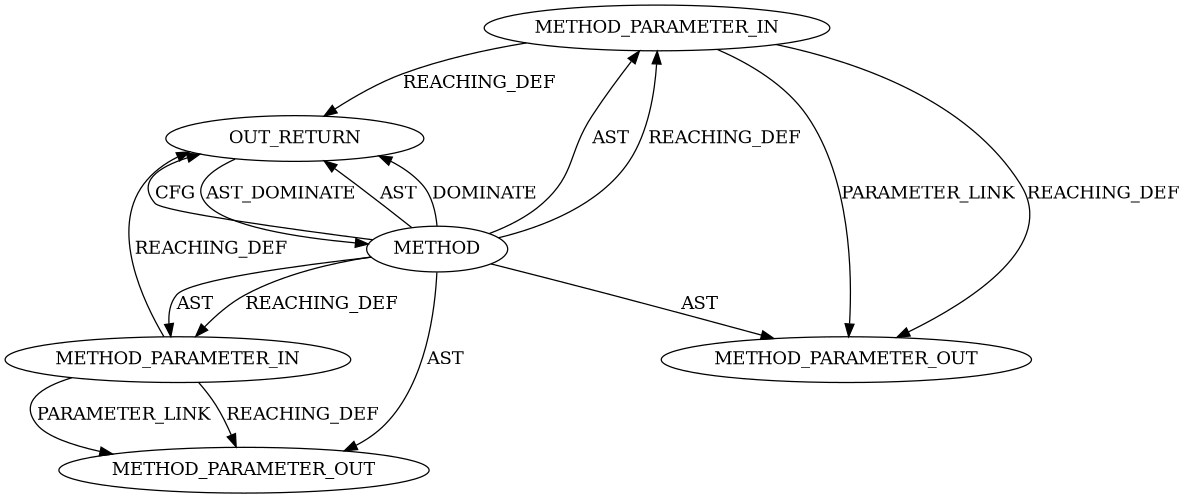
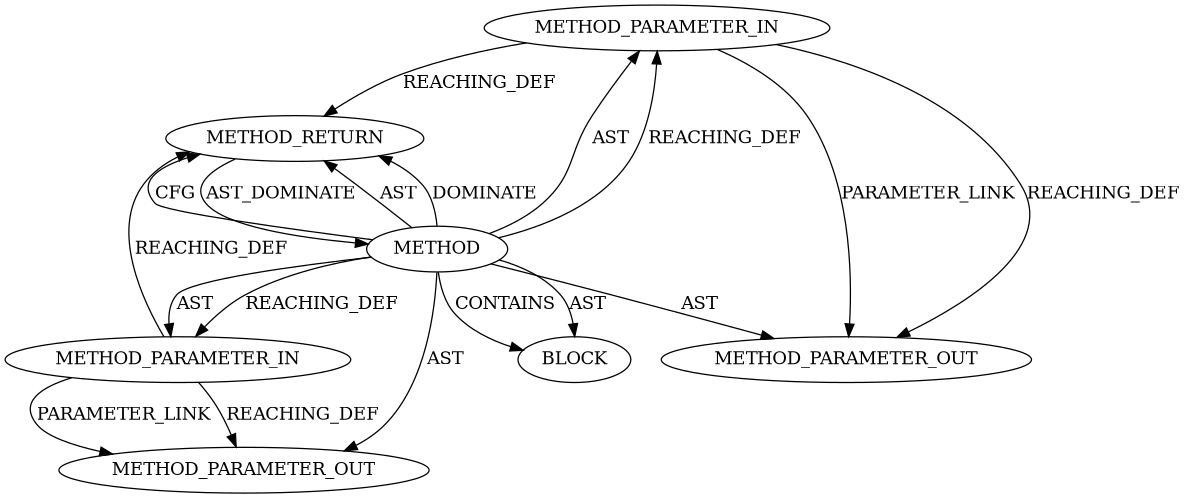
(295, 139) -> (295, 139)
none -> (574, 360)
